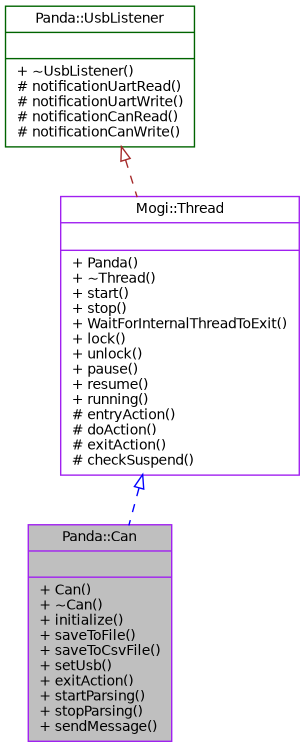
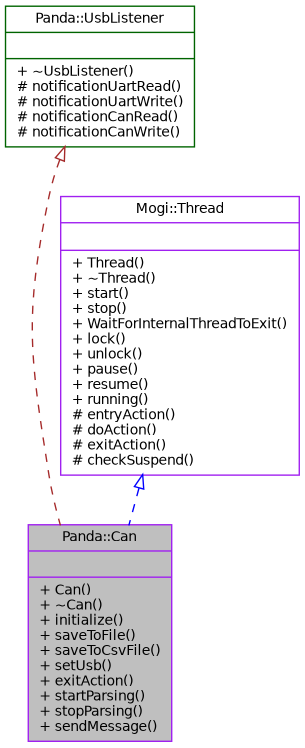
(131, 179) -> (33, 342)
(106, 263) -> (108, 263)
